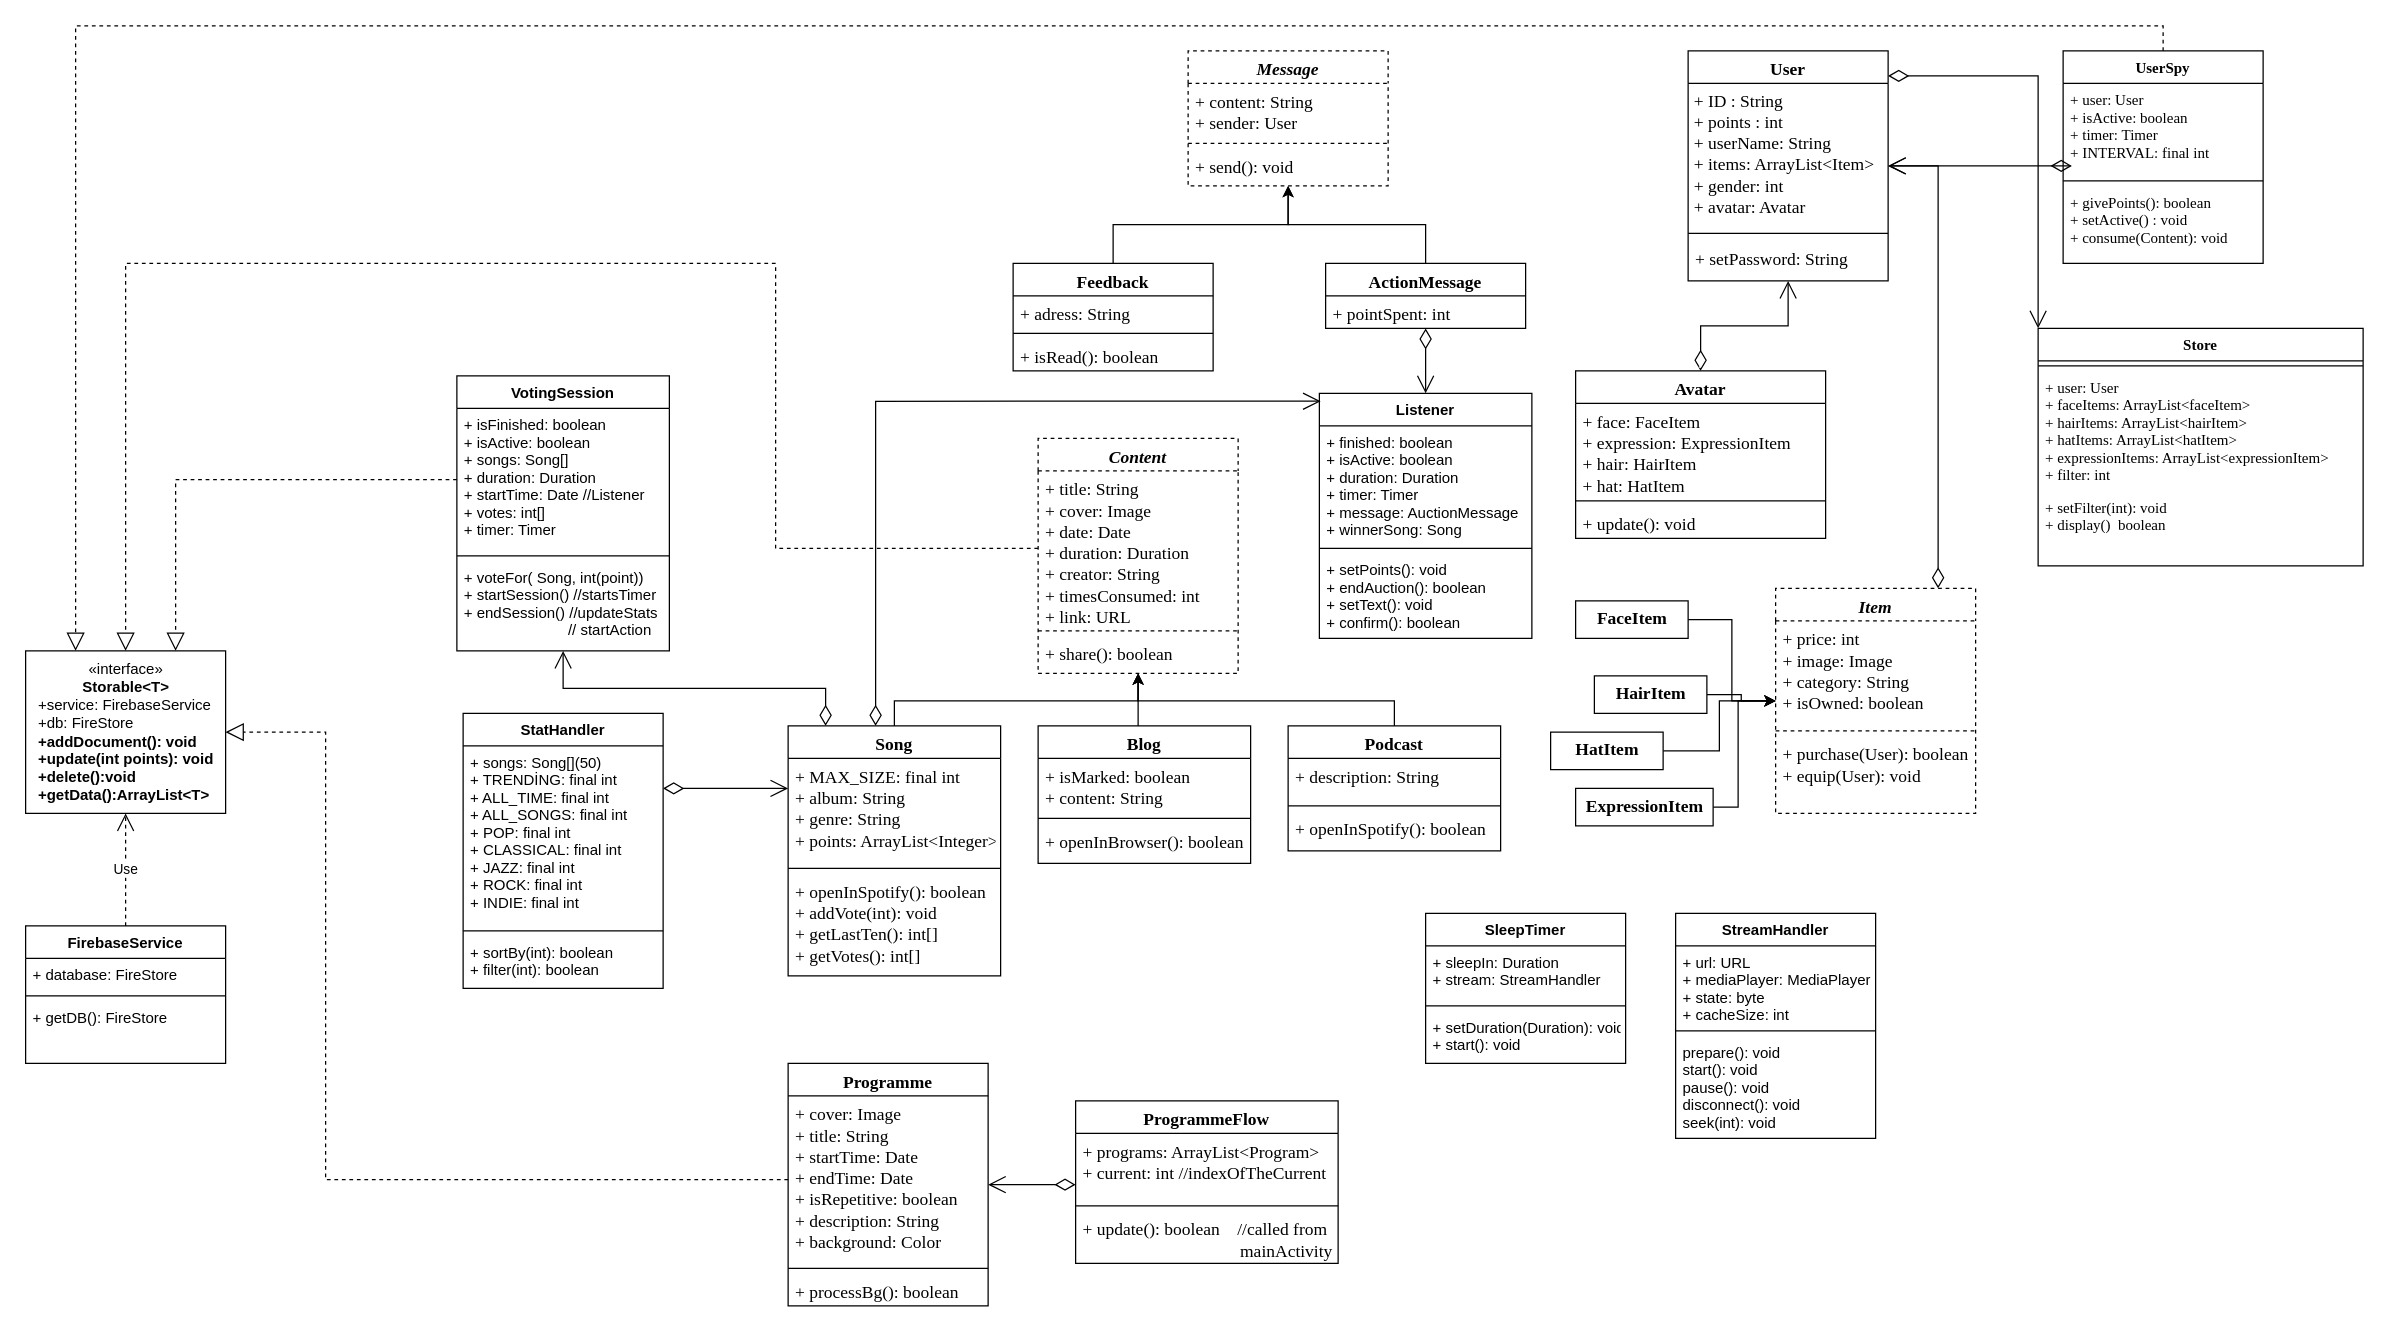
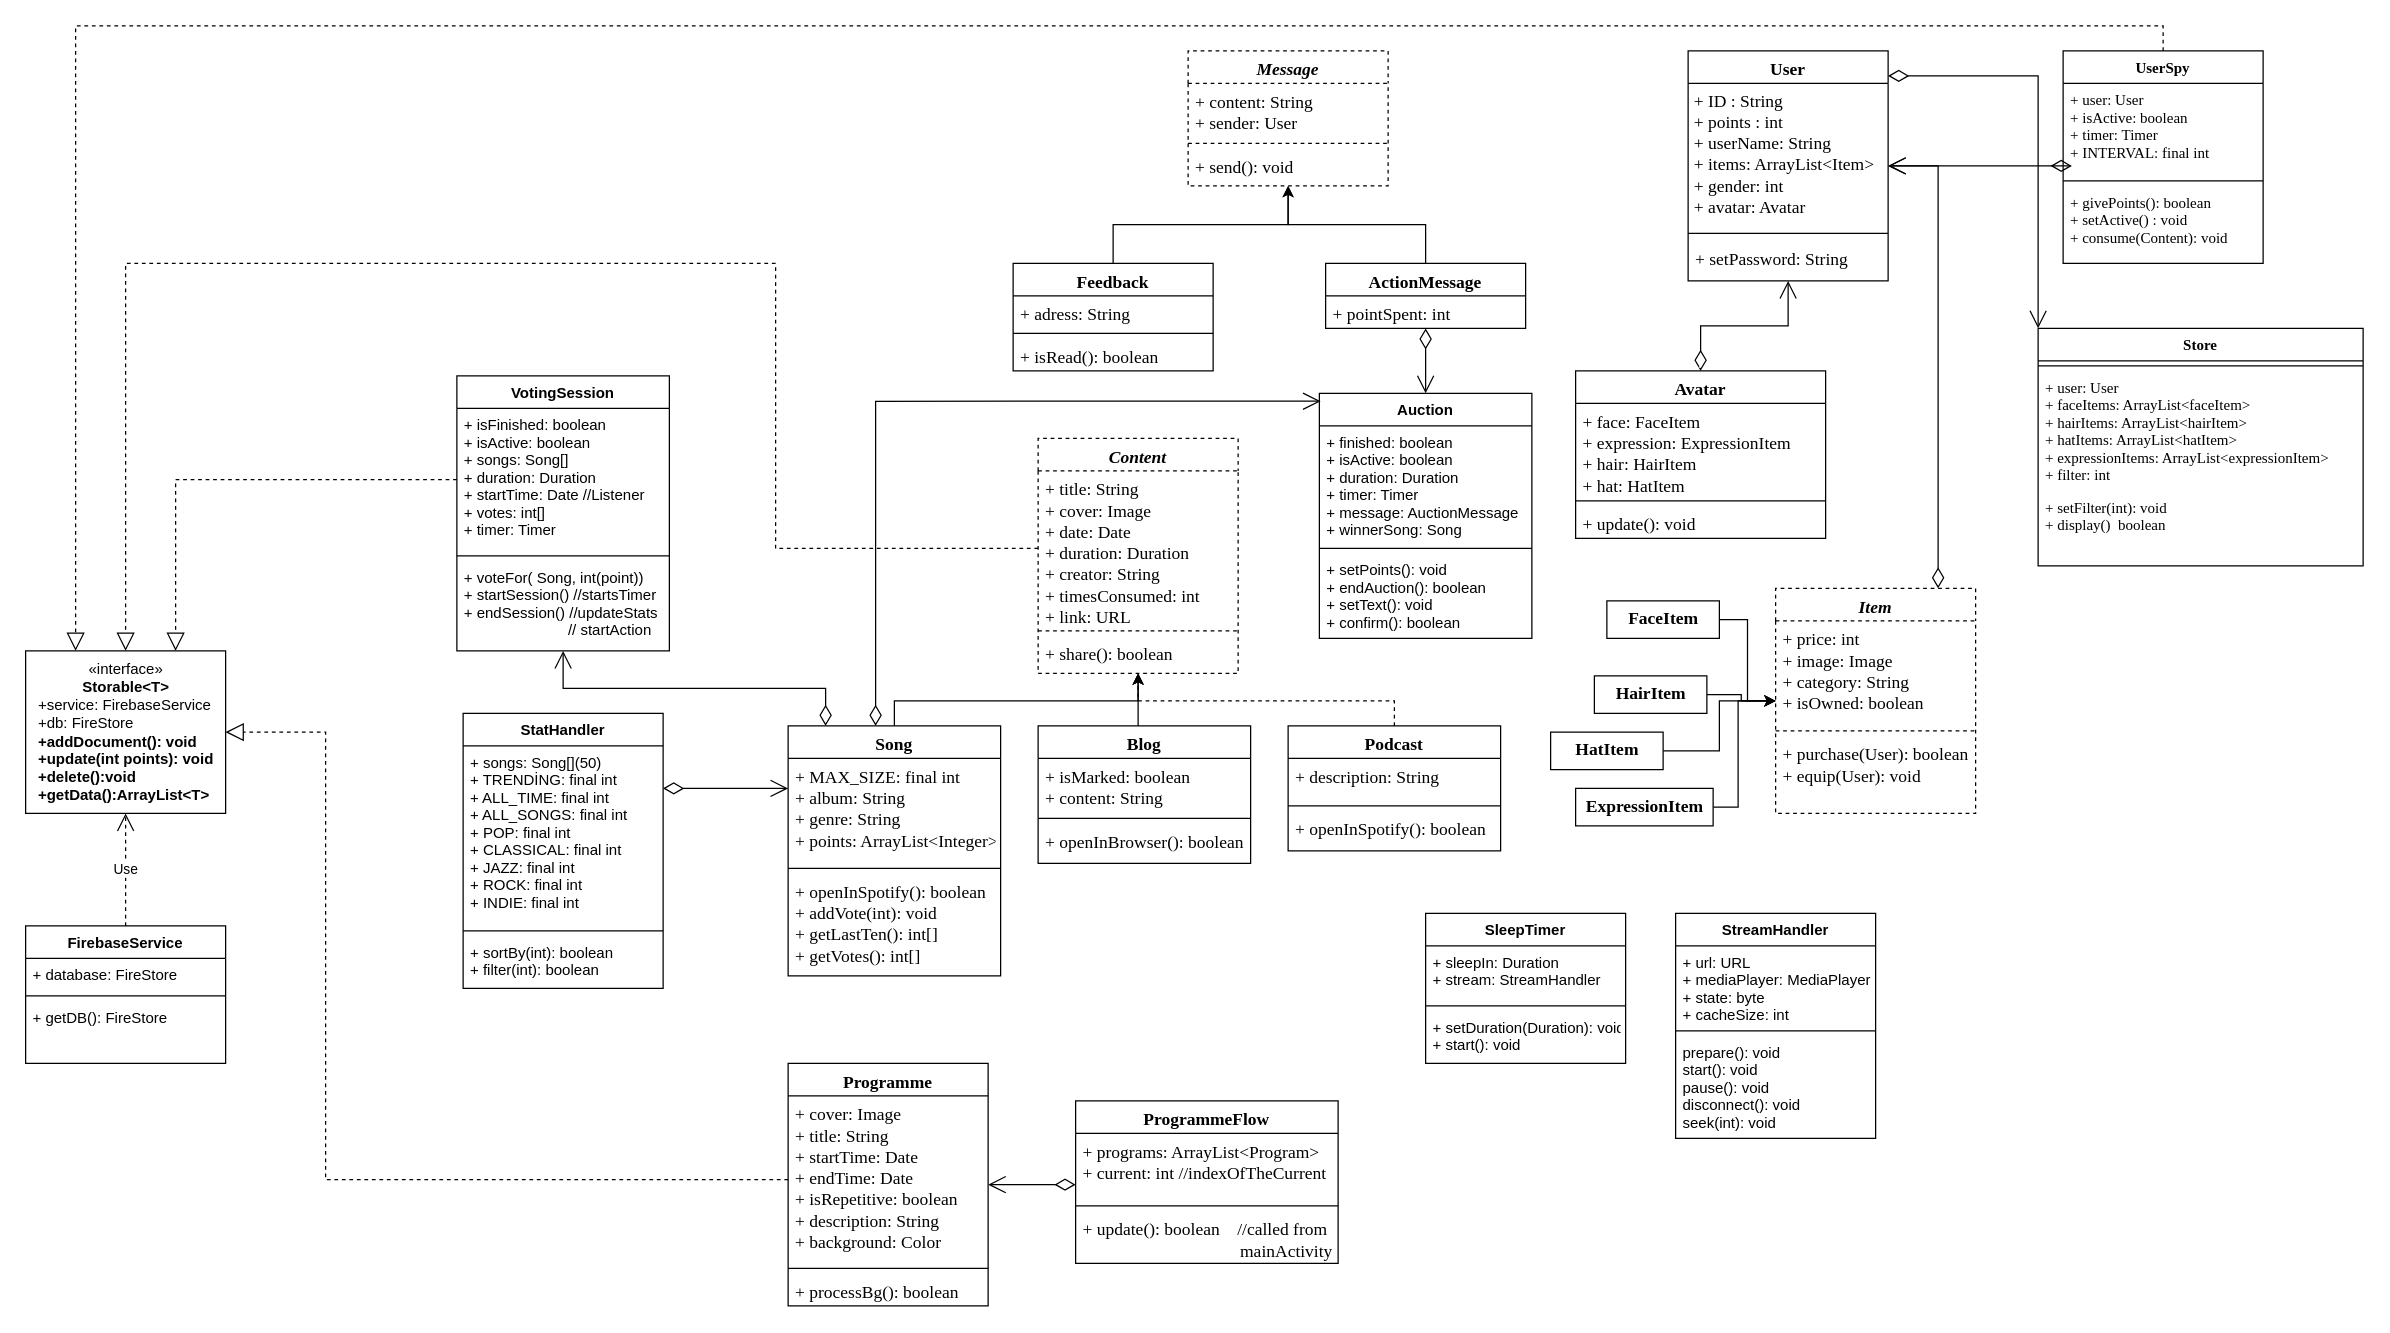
(1425, 410) -> (1425, 410)
(1632, 619) -> (1663, 619)
(1278, 701) -> (1278, 701)
